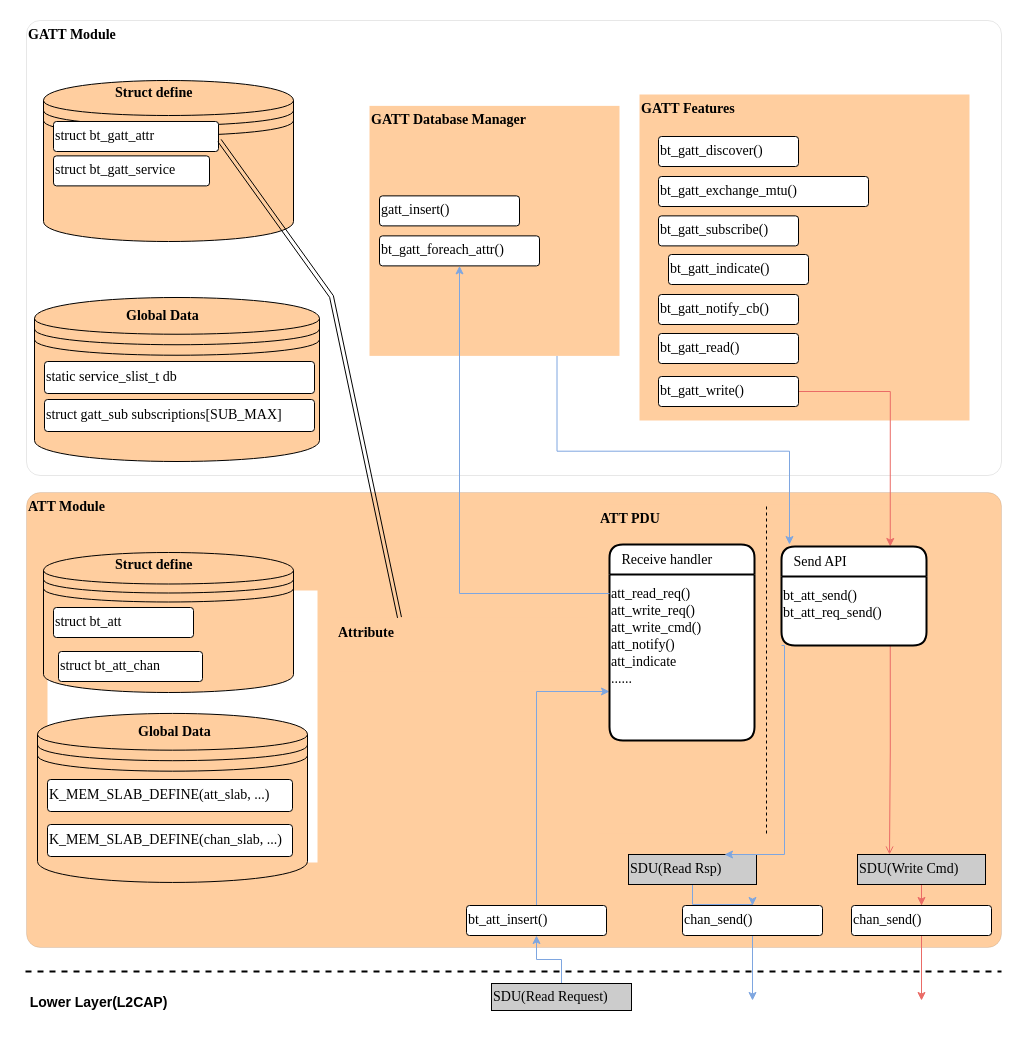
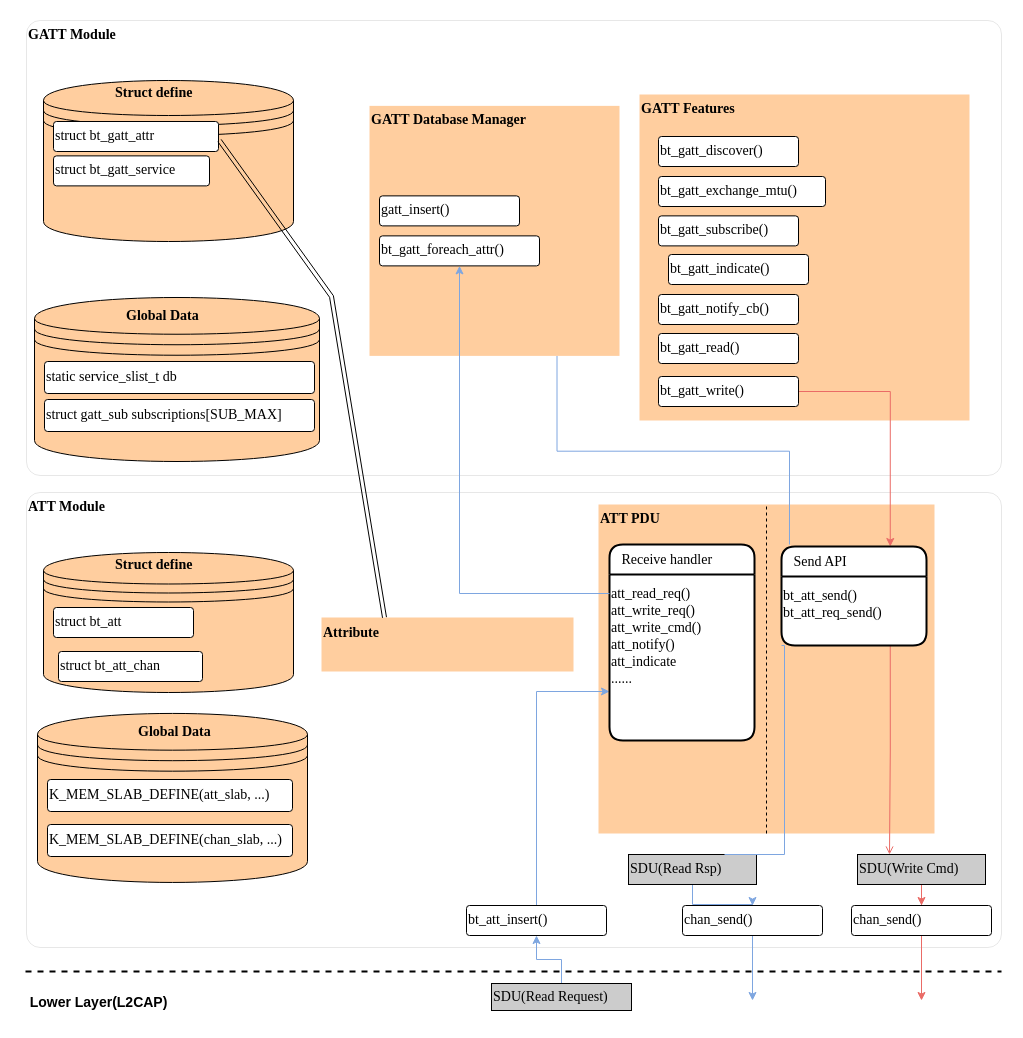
(764, 192) -> (742, 192)
(789, 536) -> (789, 538)
(463, 645) -> (448, 645)
(514, 720) -> (514, 720)
(769, 855) -> (767, 855)
